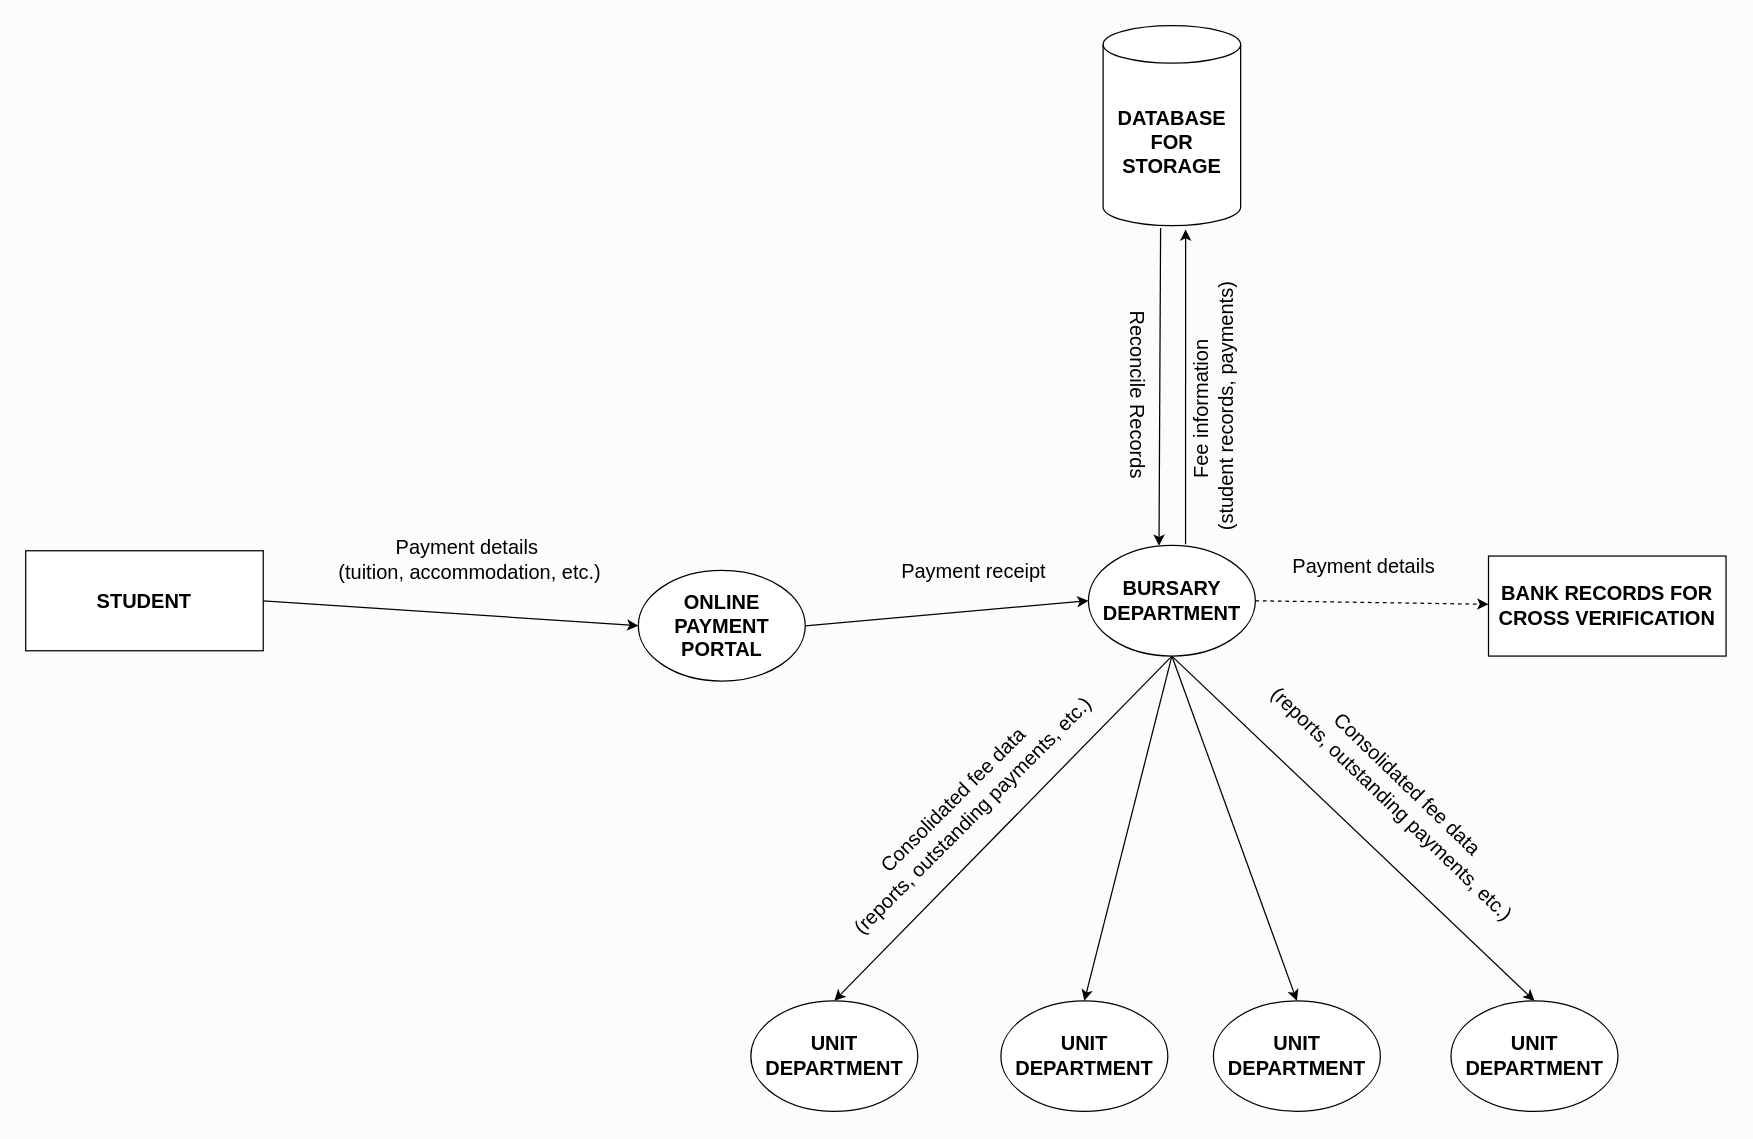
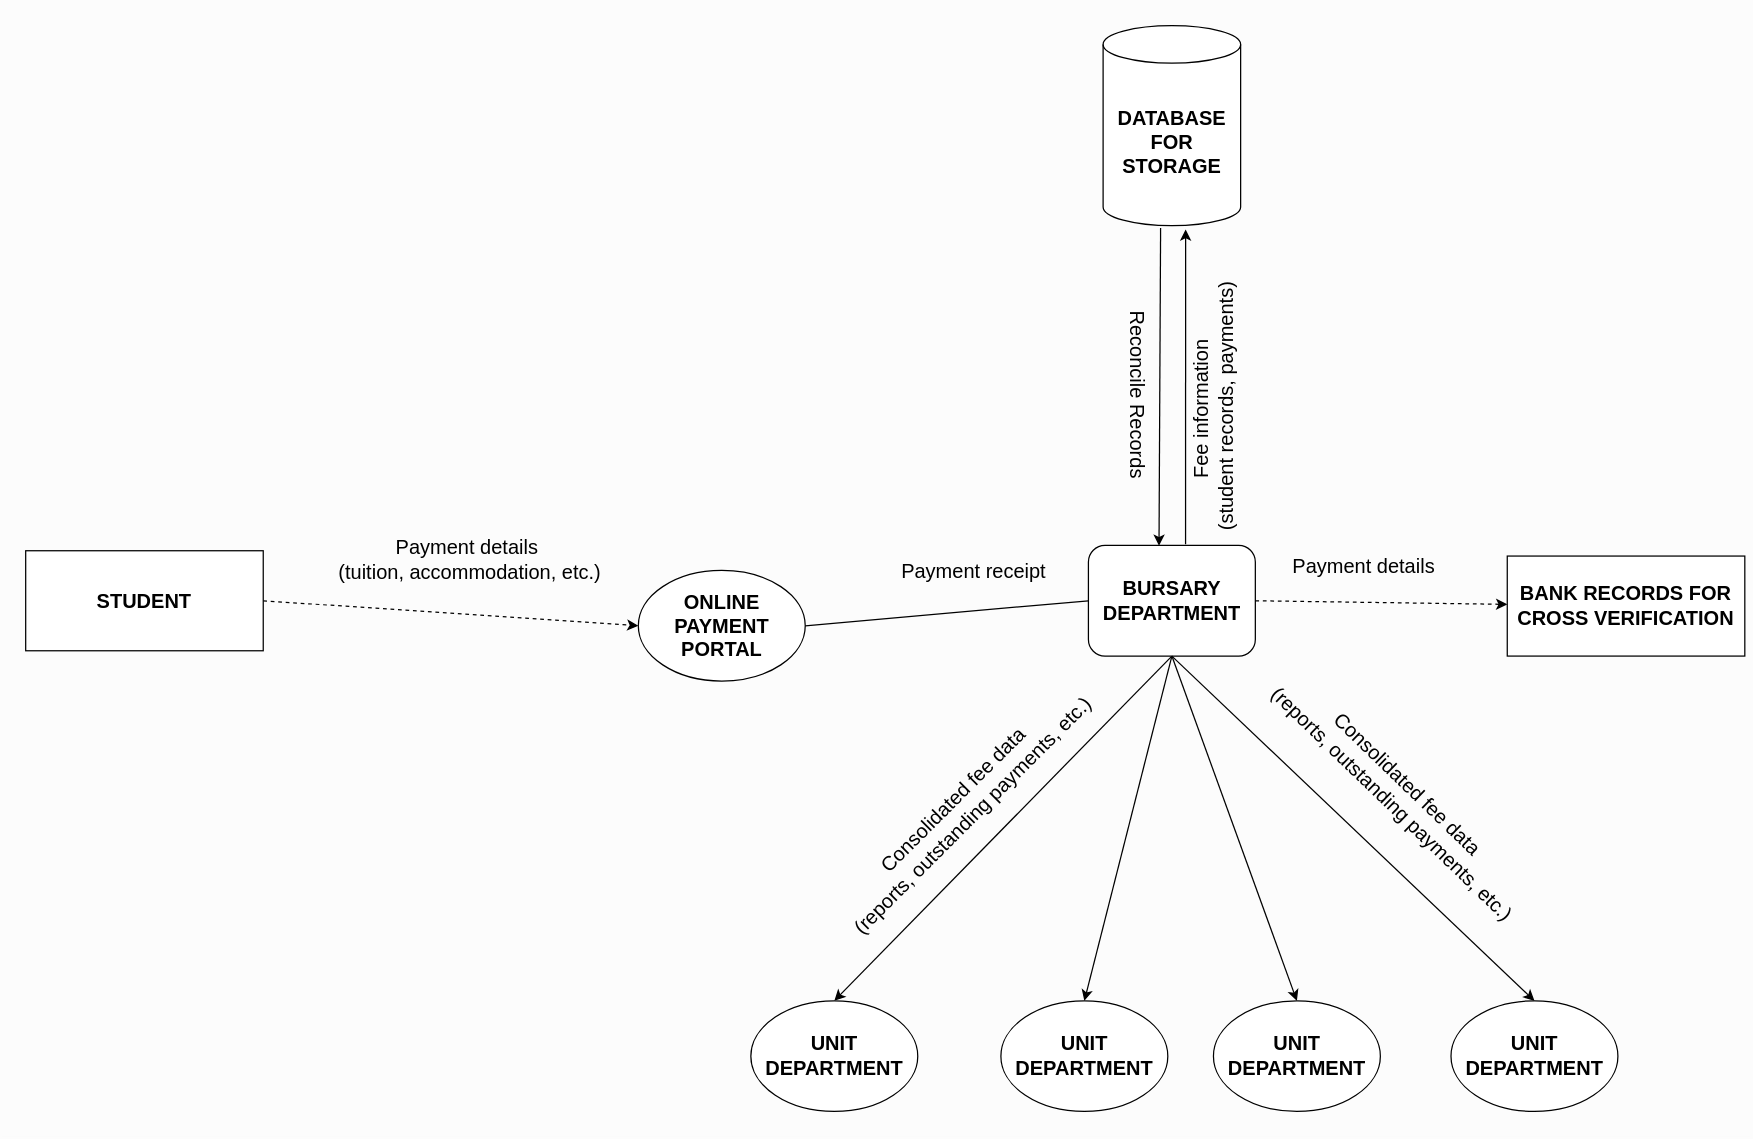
(1172, 601) -> (1172, 601)
(1078, 602) -> (1082, 601)
(1607, 606) -> (1626, 606)
(447, 613) -> (447, 613)
